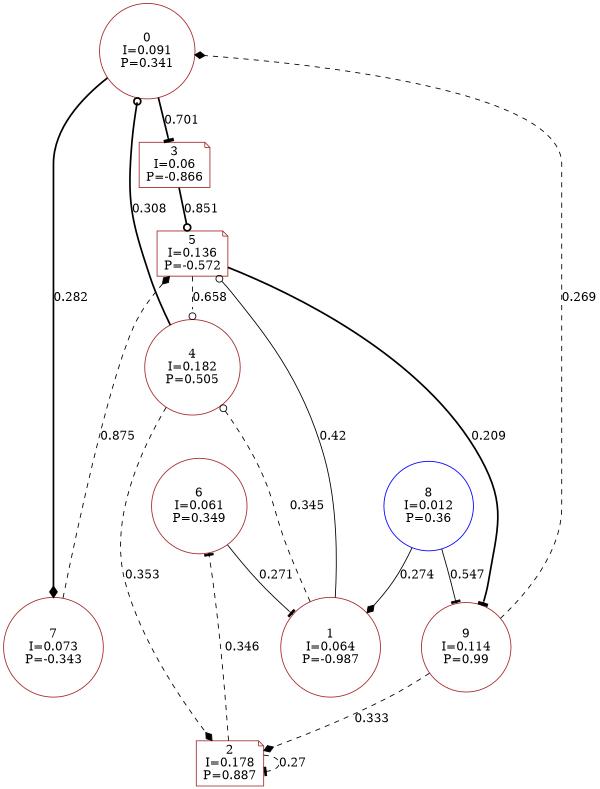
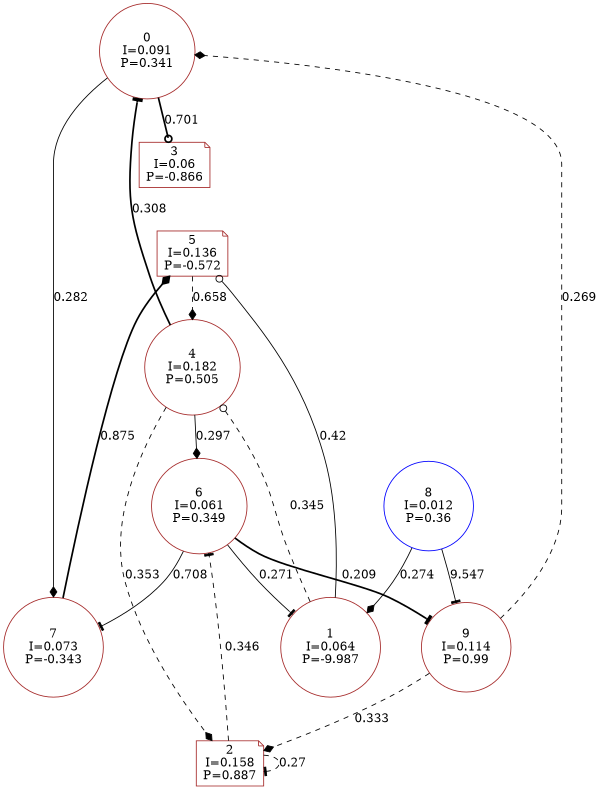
(163, 118) -> (163, 118)
(183, 206) -> none
(133, 217) -> (133, 217)
(192, 293) -> (192, 293)
(53, 323) -> (53, 323)
(427, 389) -> (330, 578)
none -> (196, 431)
(100, 436) -> (100, 436)
(467, 575) -> (467, 575)
none -> (150, 595)
(331, 647) -> (331, 647)
(230, 763) -> (230, 763)
